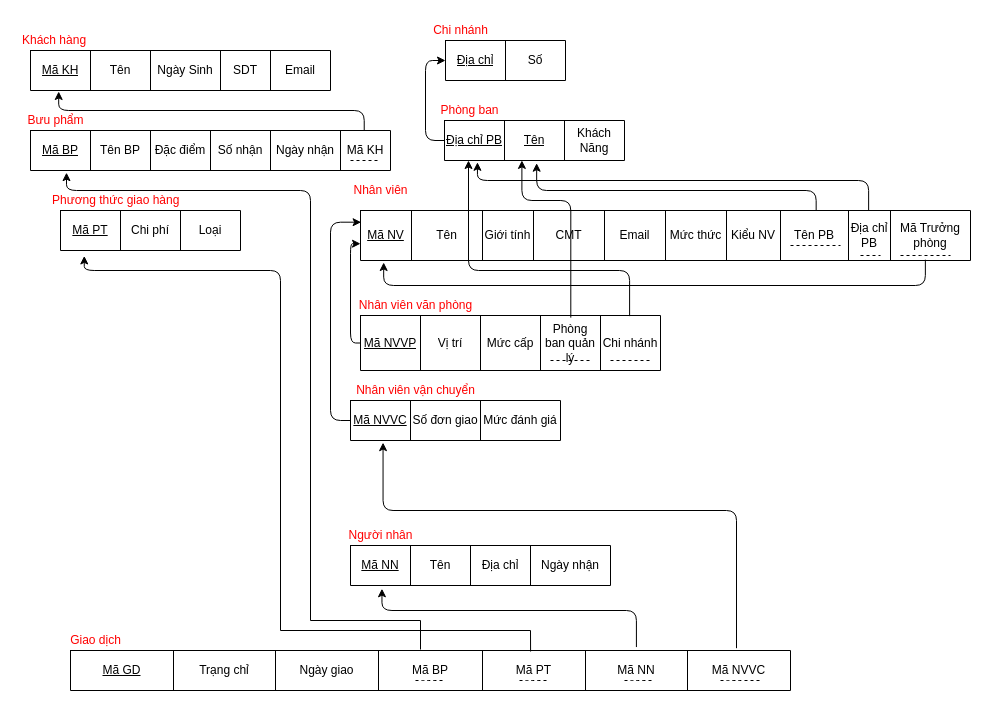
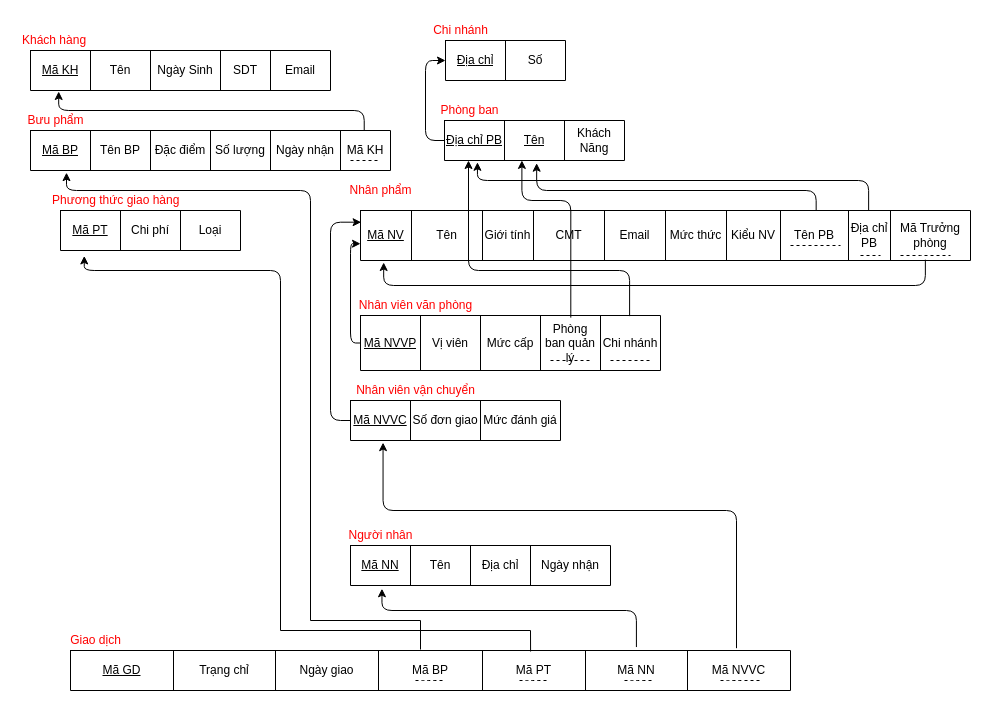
(241, 151) -> (241, 151)
(381, 191) -> (381, 191)
(451, 344) -> (451, 344)
